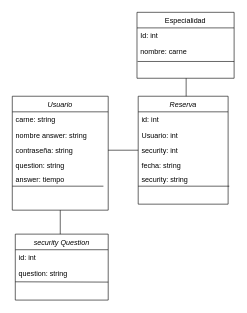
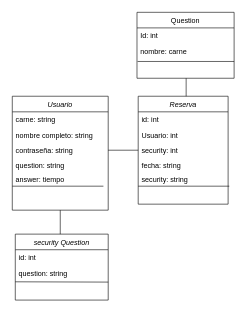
(185, 20) -> (185, 20)
(54, 136) -> (57, 136)
